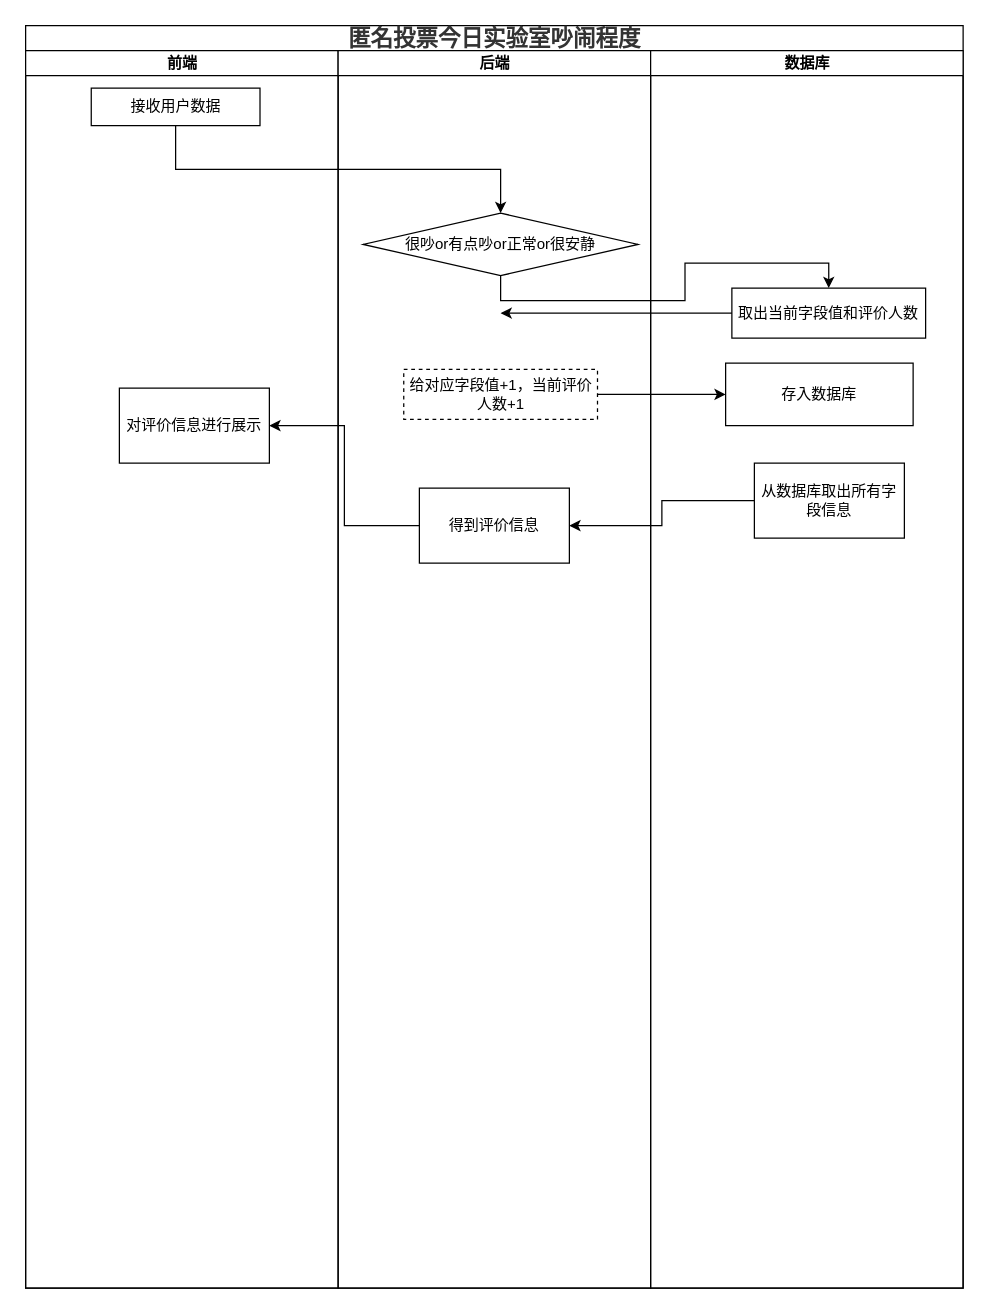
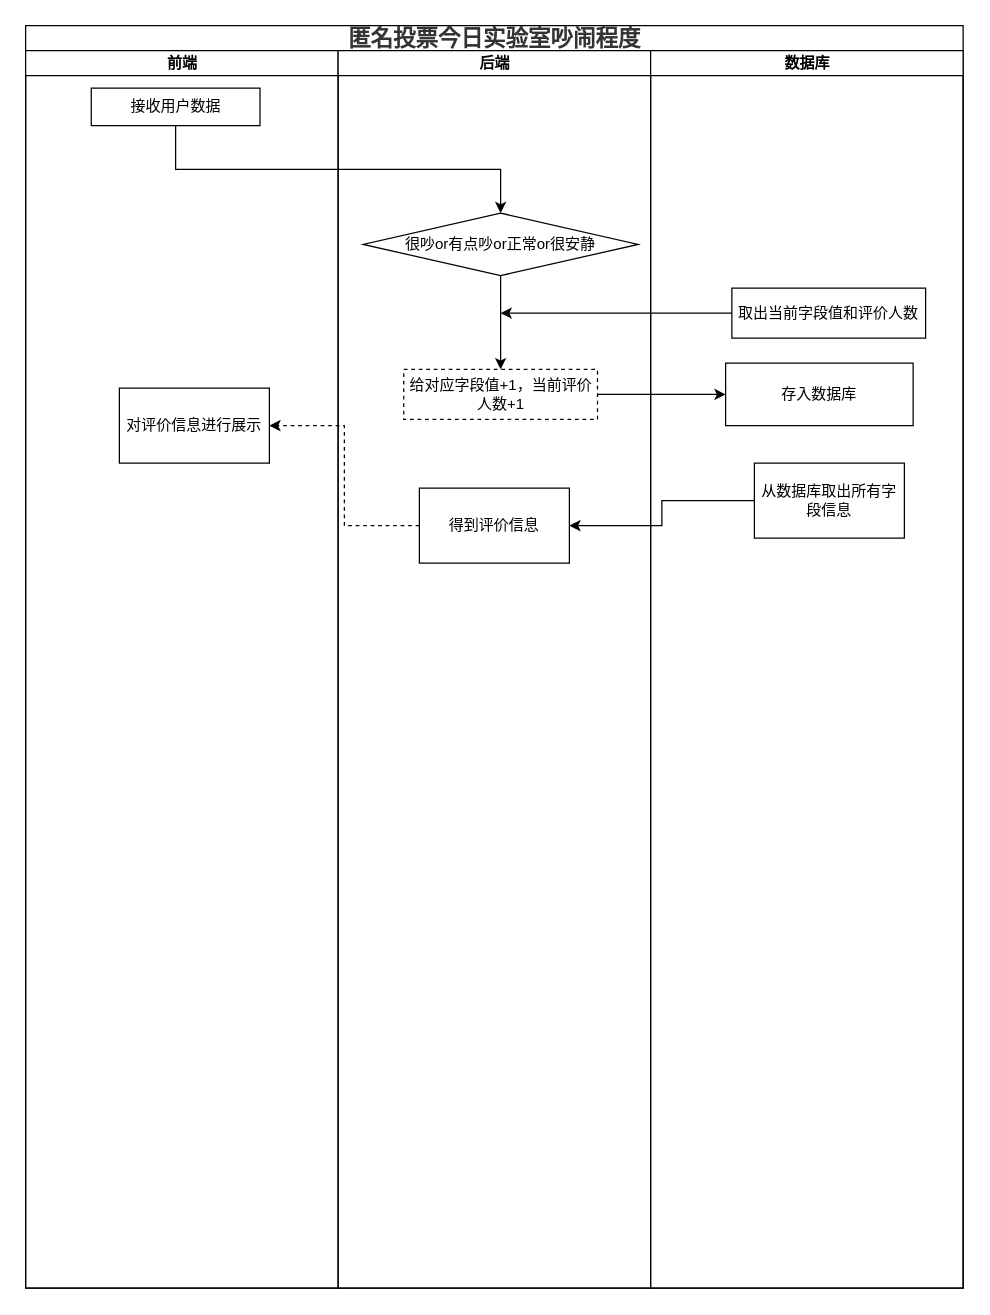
(685, 296) -> (501, 329)
(344, 479) -> (344, 479)
